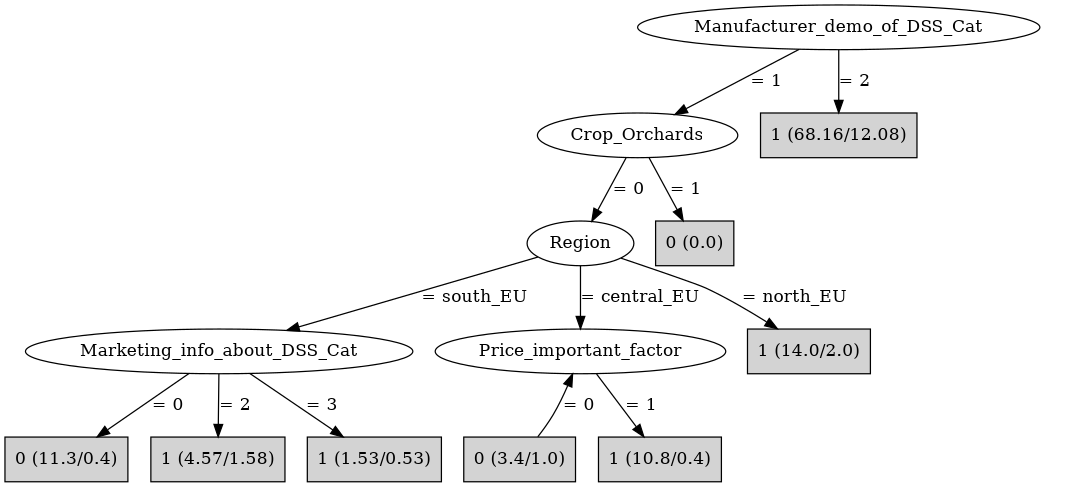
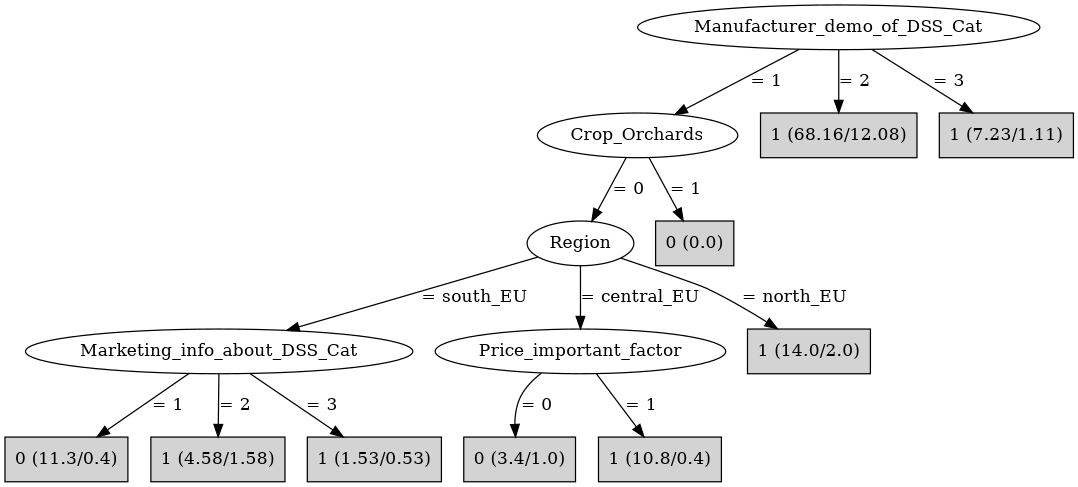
none -> (1006, 135)
(168, 405) -> (168, 405)
(555, 412) -> (521, 395)
(218, 459) -> (218, 459)
